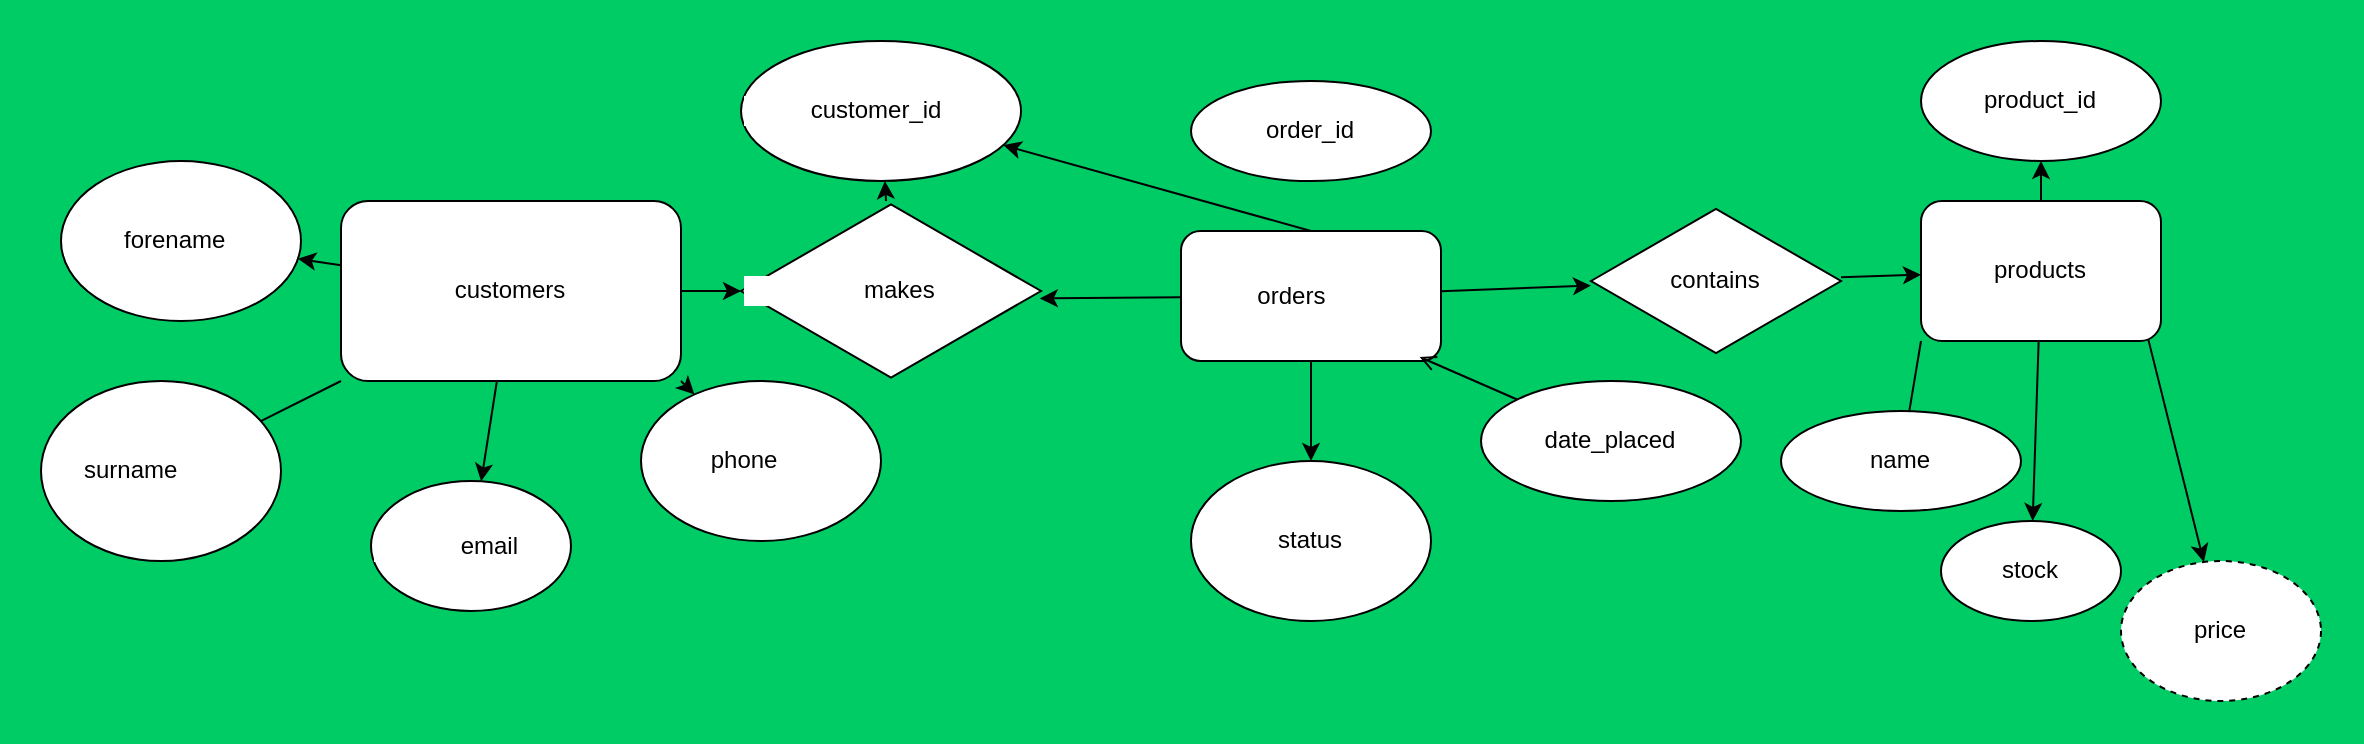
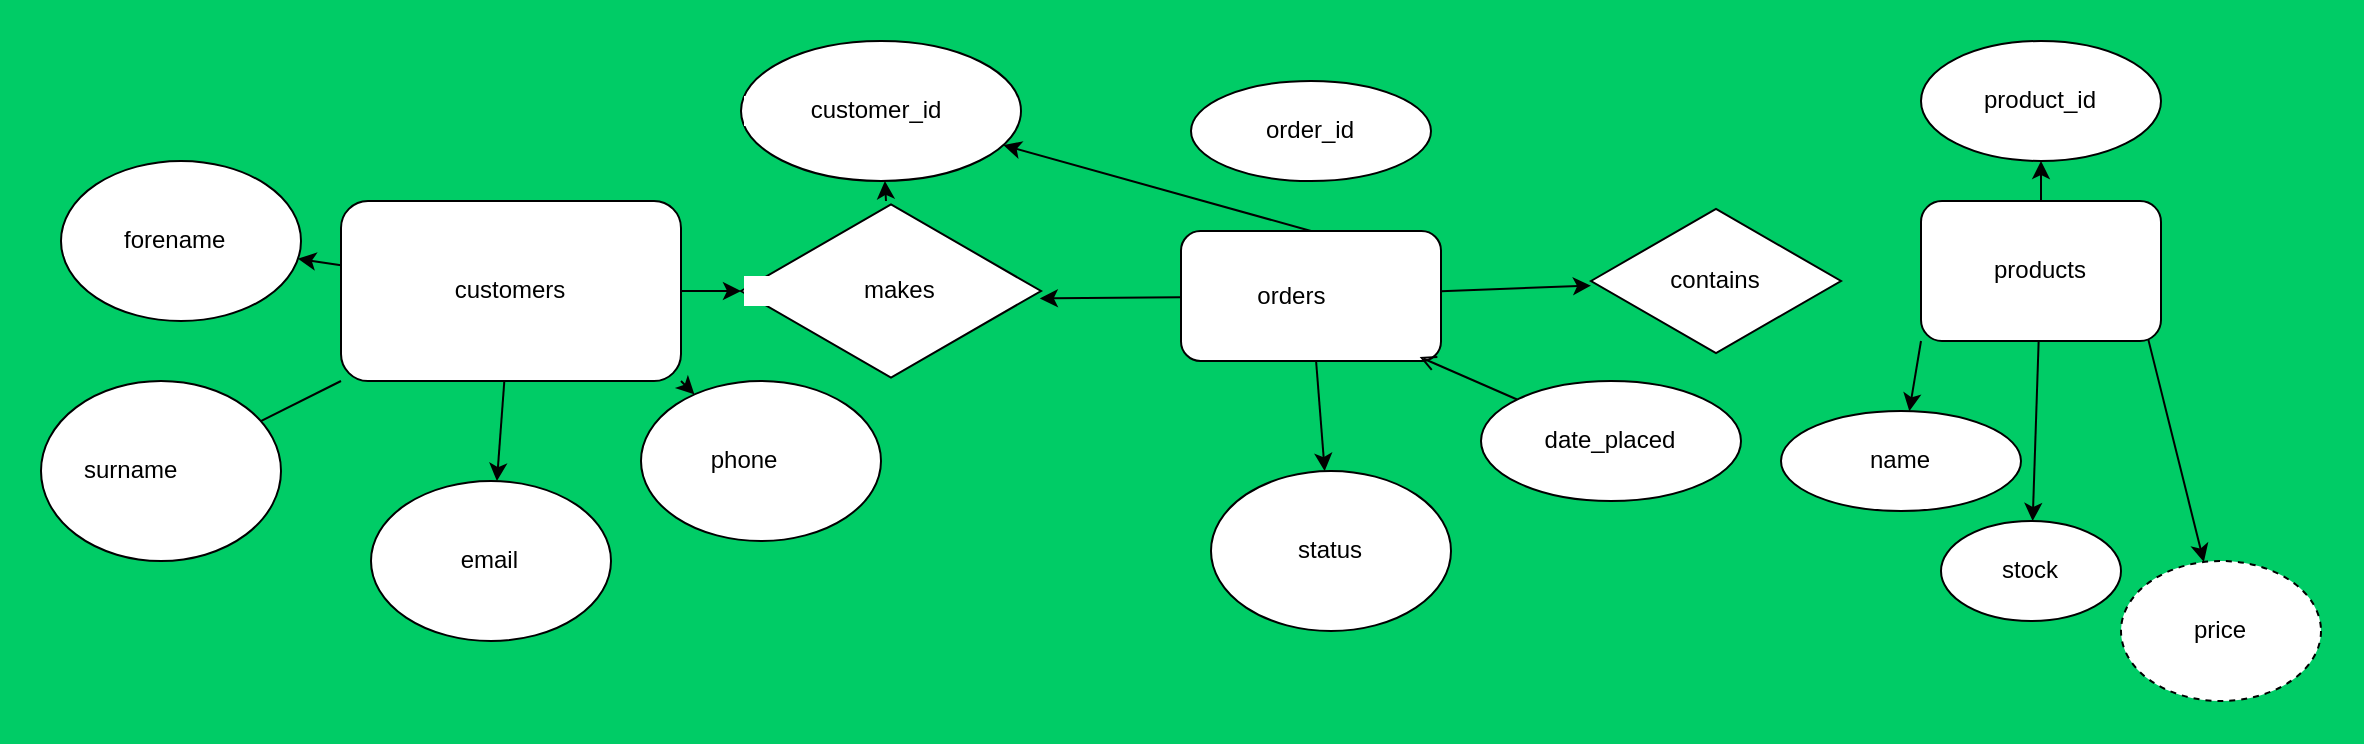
(1874, 276) -> none
(1911, 402) -> (1912, 397)
(1311, 541) -> (1331, 551)
(471, 546) -> (491, 561)
